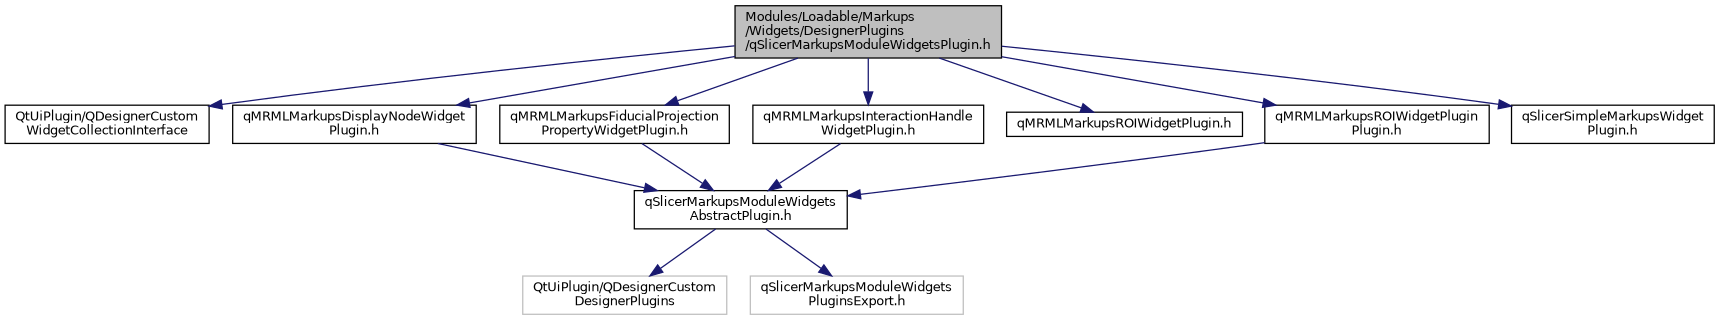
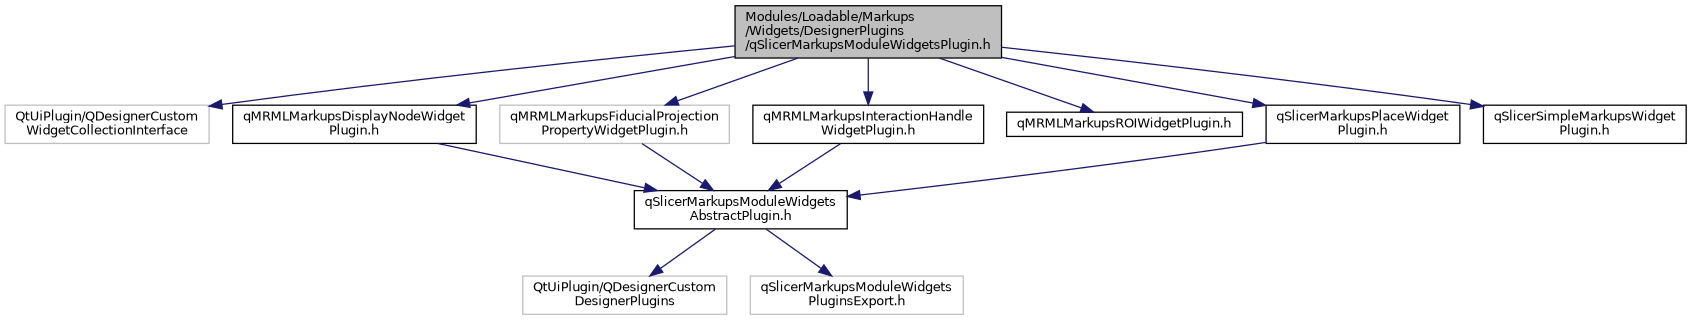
(107, 124) -> (107, 124)
(615, 124) -> (615, 124)
(1377, 124) -> (1363, 124)
